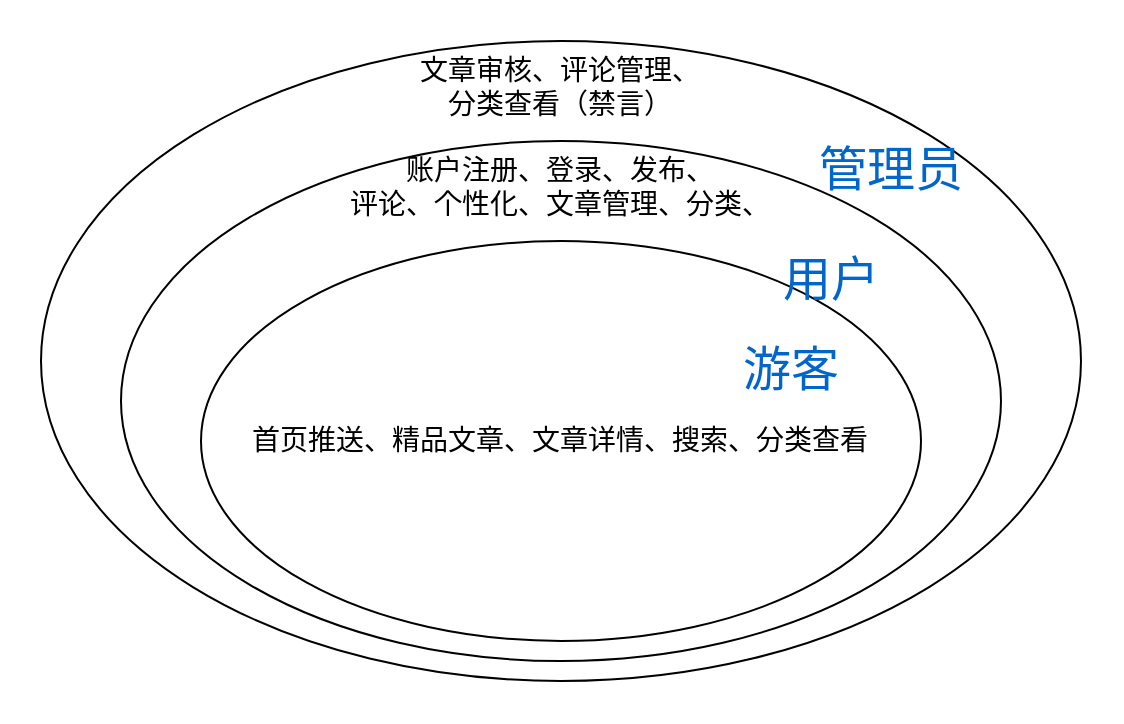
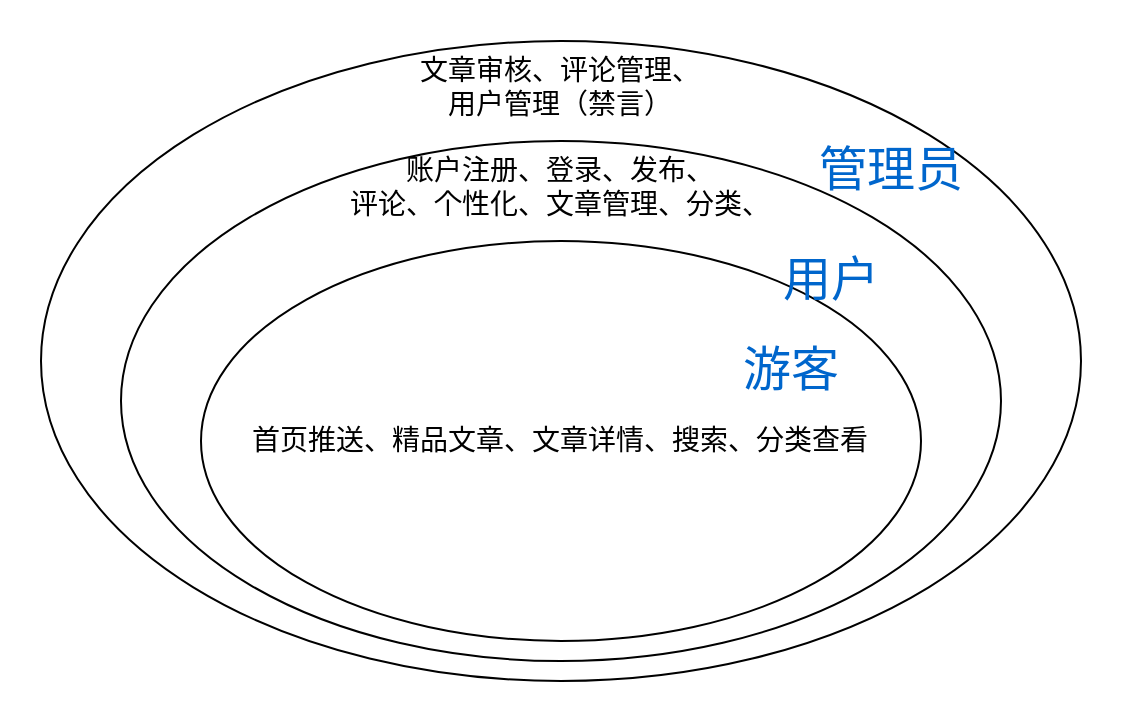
(561, 84) -> (561, 84)
